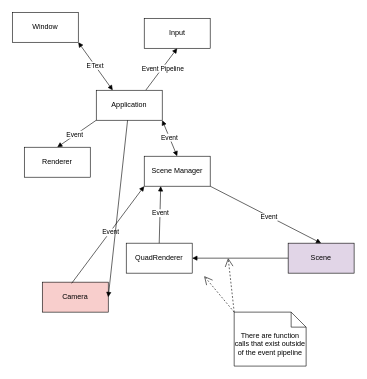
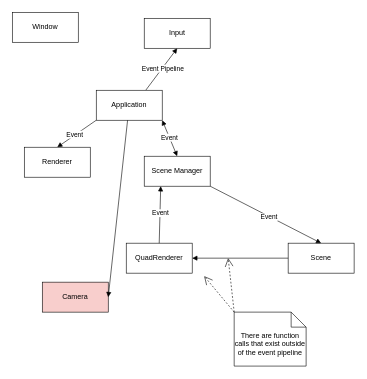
(95, 66) -> none
(93, 255) -> none
(321, 258) -> (321, 258)
